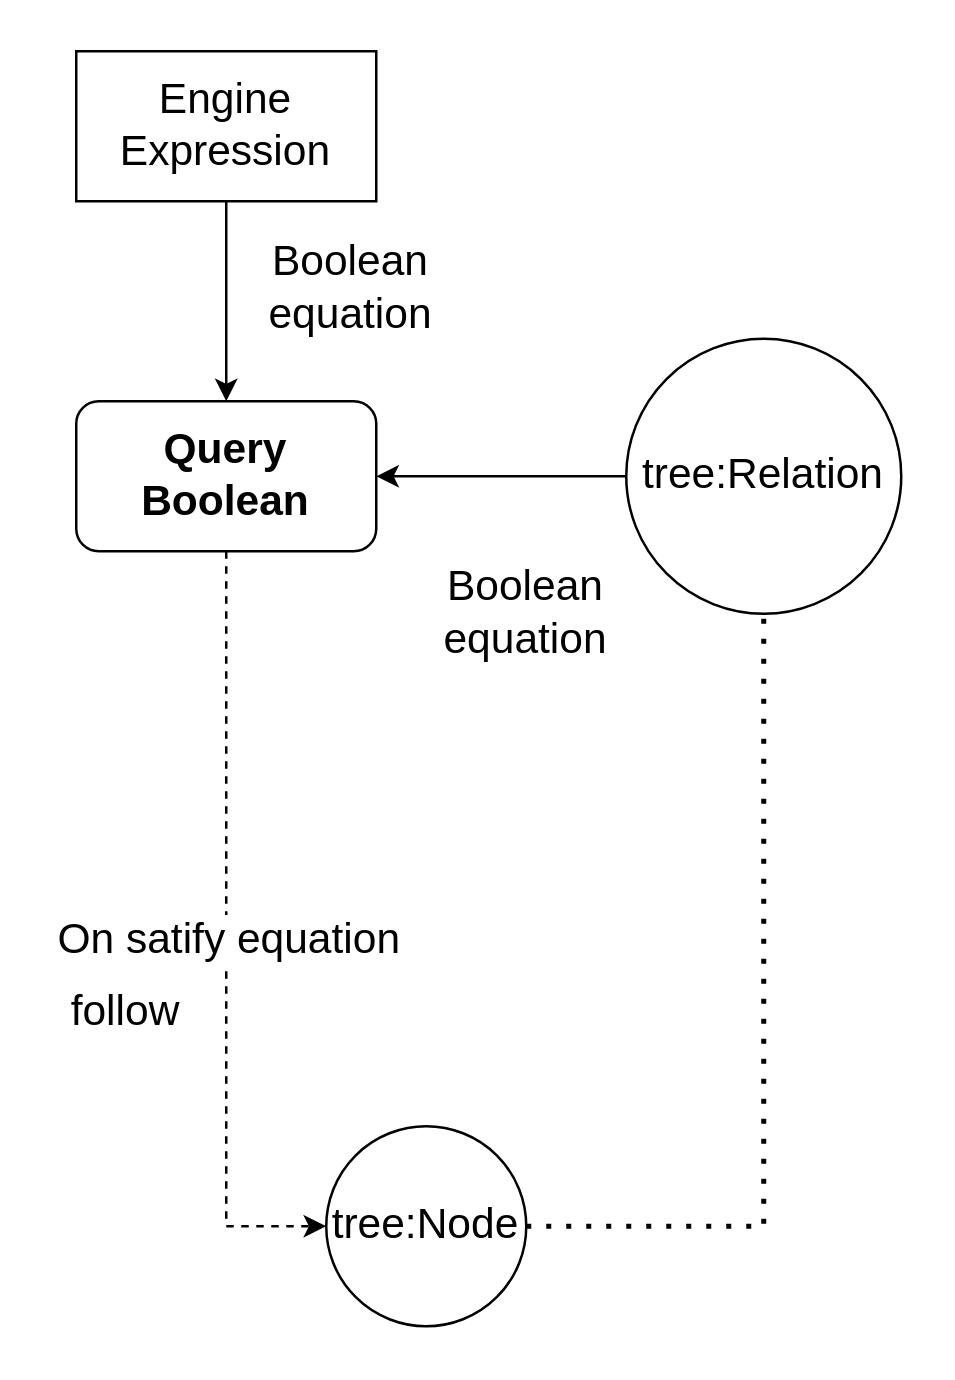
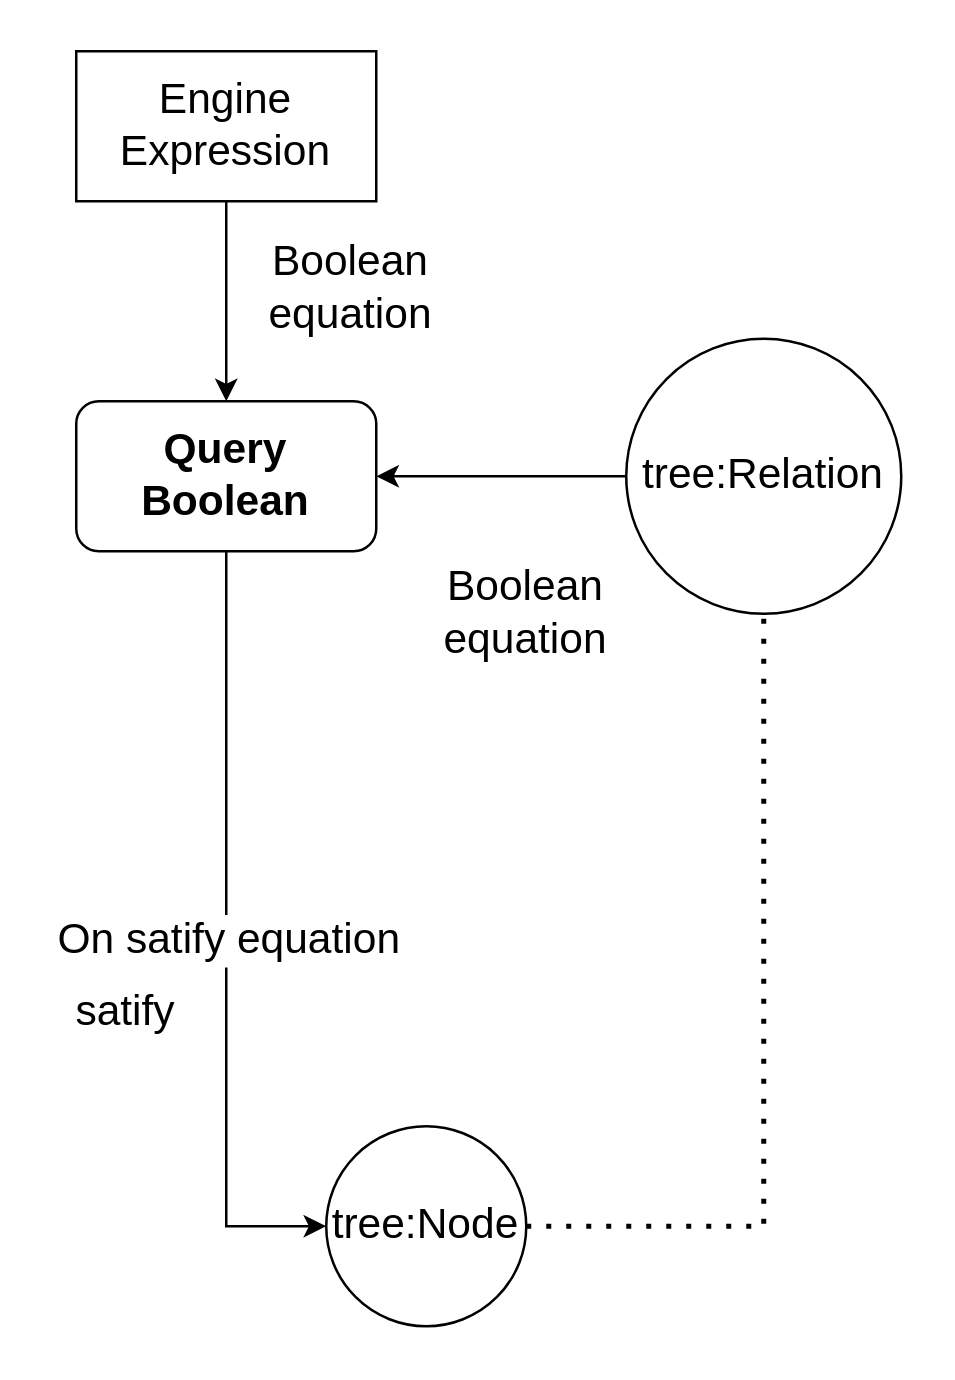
(226, 732) -> (226, 732)
(126, 1014) -> (126, 1014)
